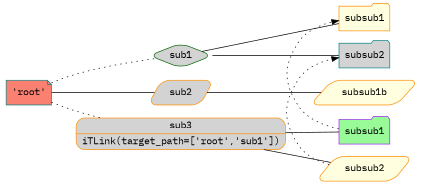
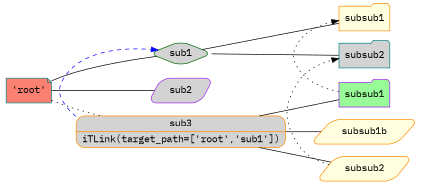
none -> (82, 61)
(103, 68) -> (103, 65)
(181, 93) -> (181, 91)
(264, 93) -> (303, 132)
